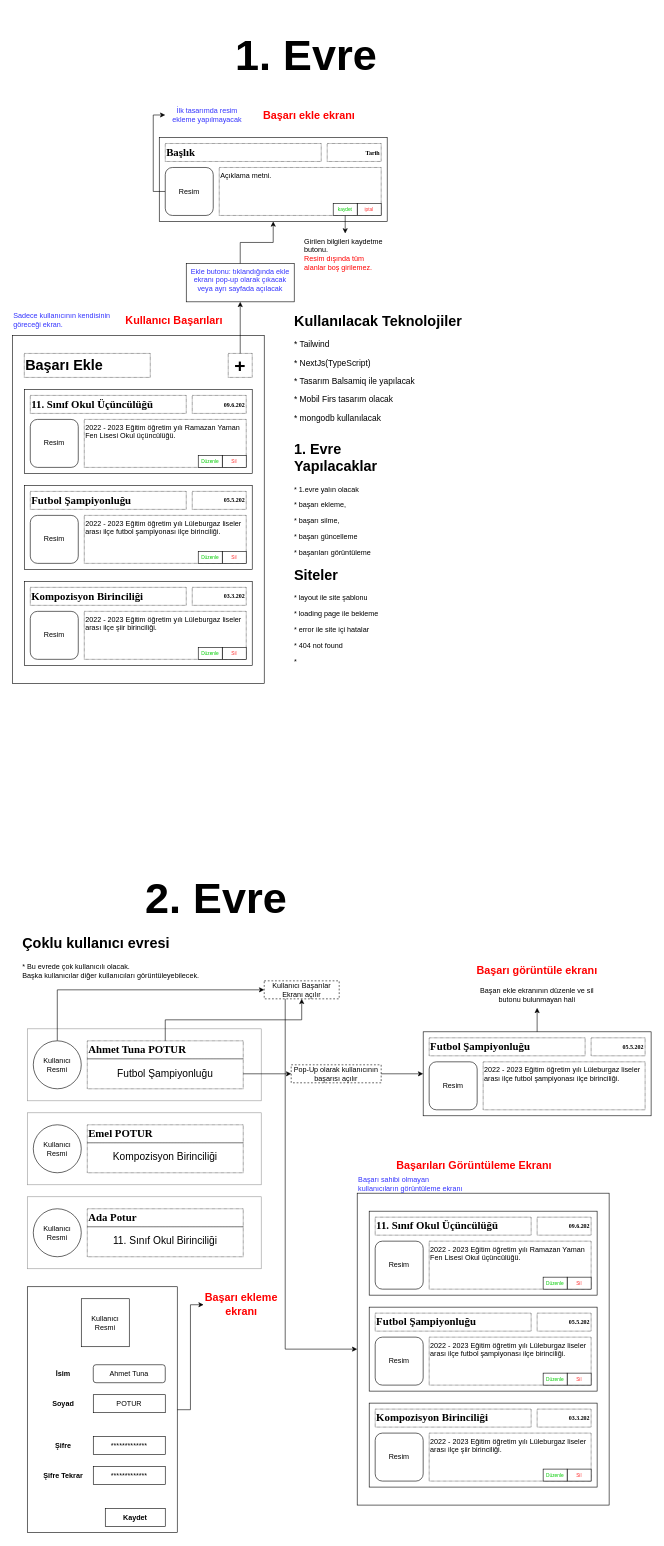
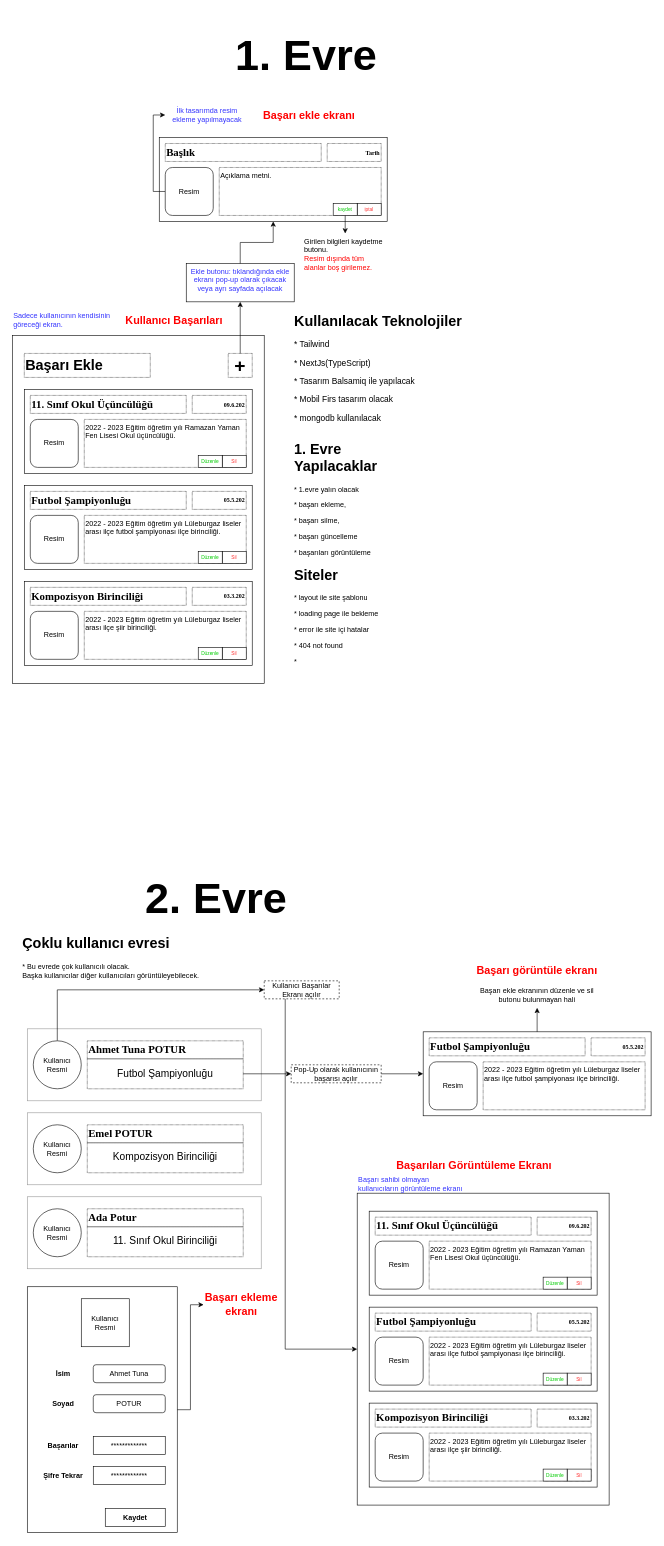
(302, 1020) -> none
(129, 1404) -> (129, 1404)
(63, 1446) -> (63, 1446)
